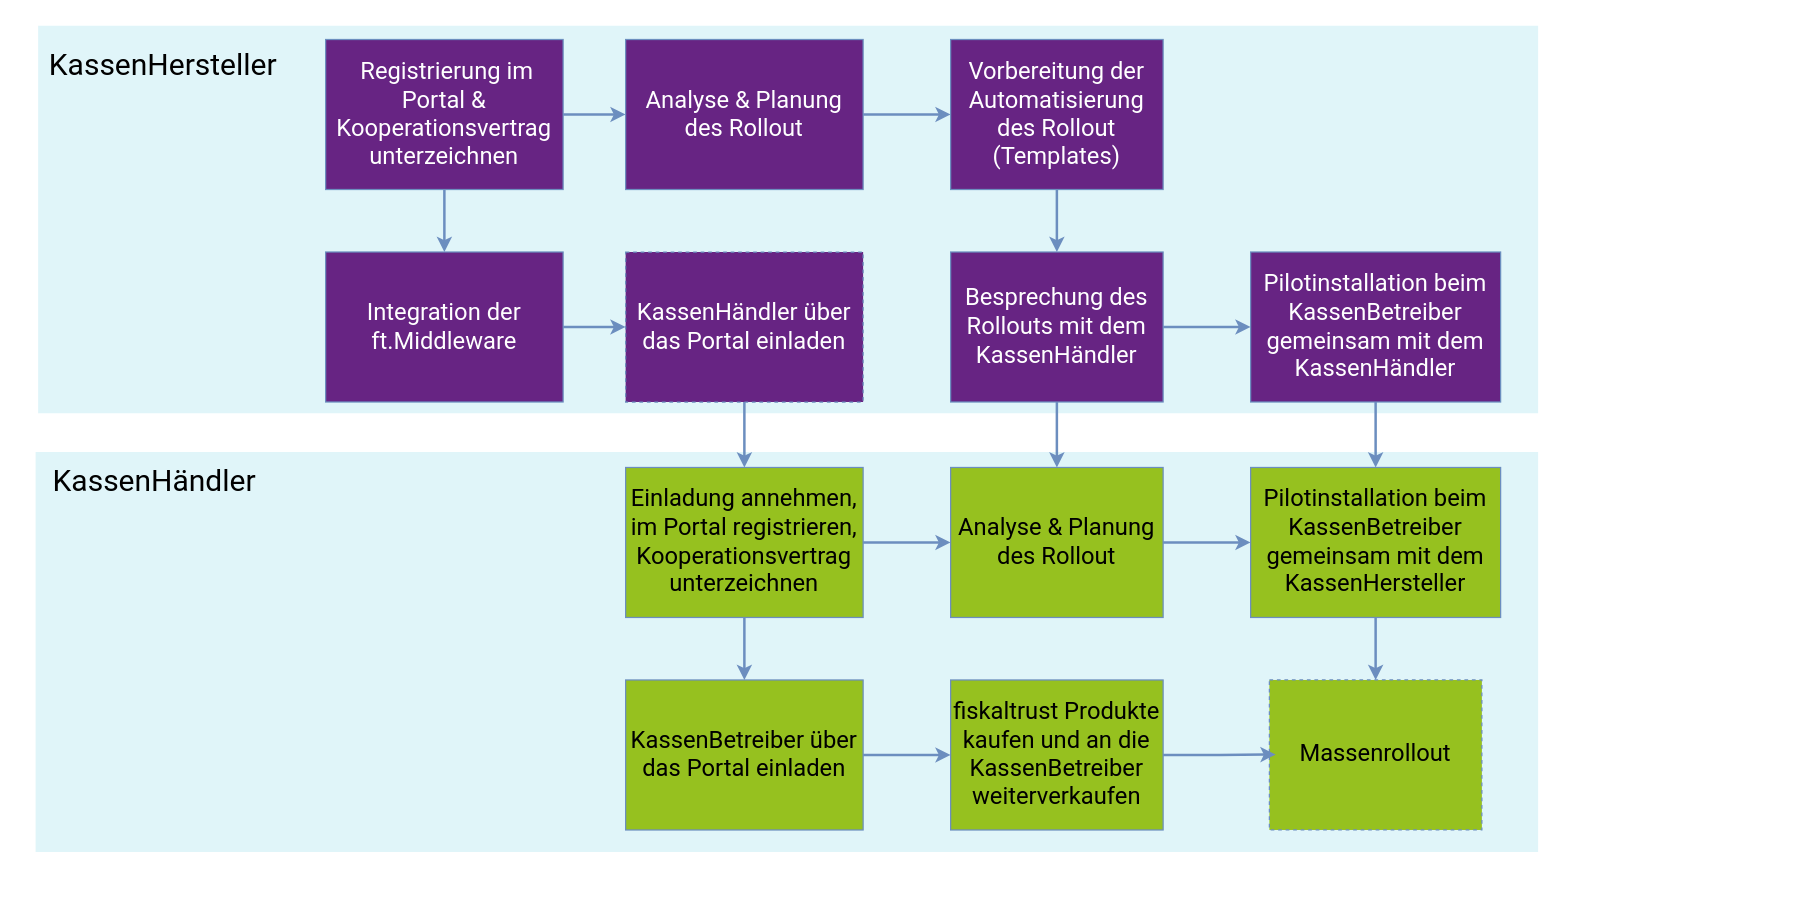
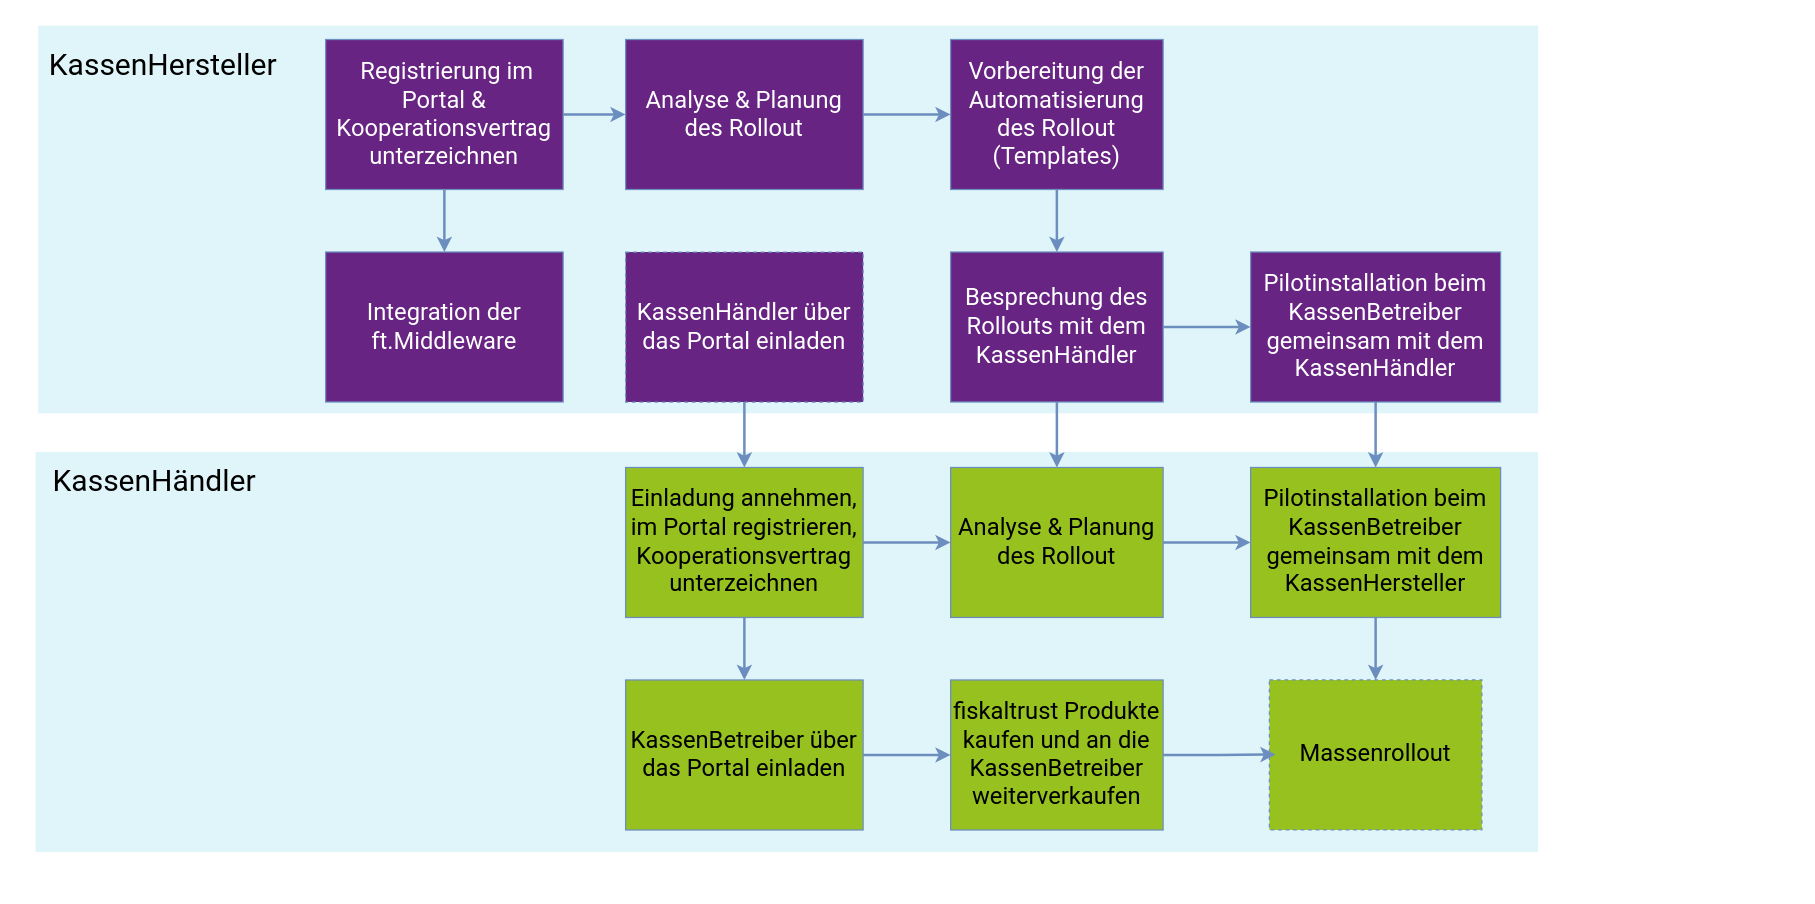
(589, 327) -> none
